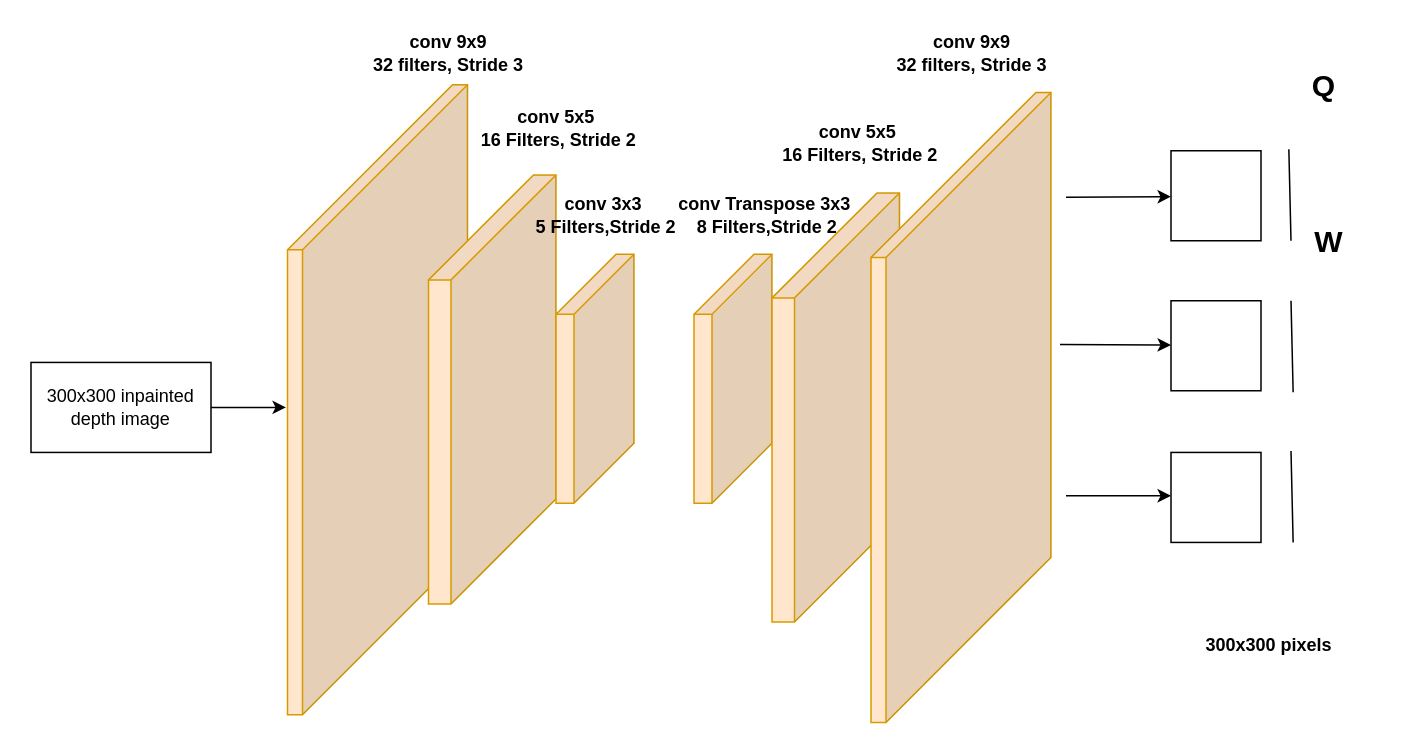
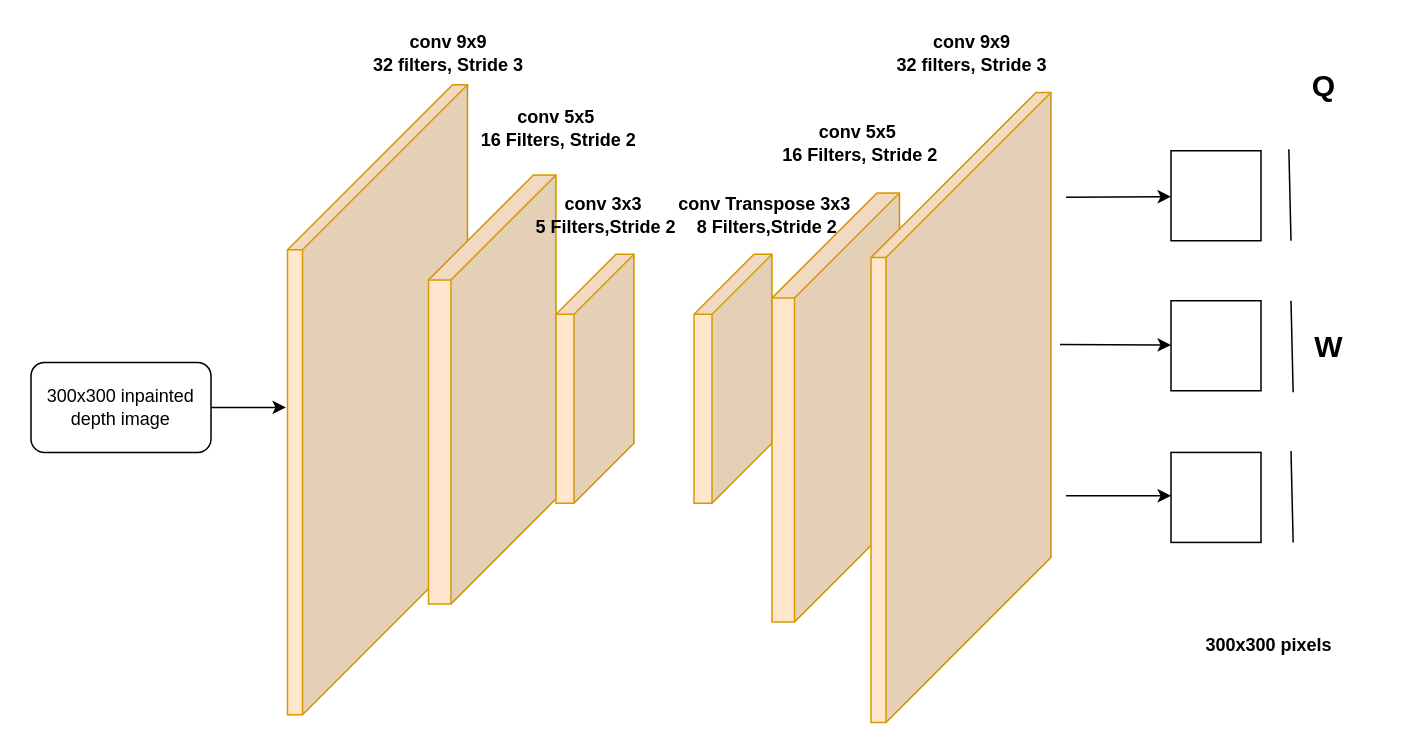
(1328, 241) -> (1328, 346)
(121, 407) -> (121, 407)
